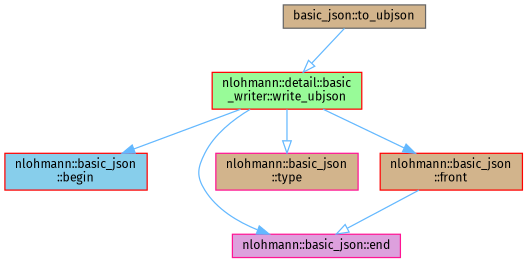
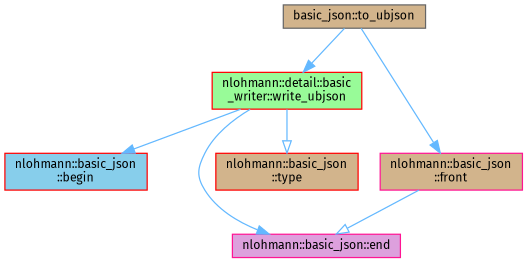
(328, 46) -> (328, 46)
(363, 129) -> (397, 85)
(287, 172) -> (287, 172)
(451, 172) -> (451, 172)
